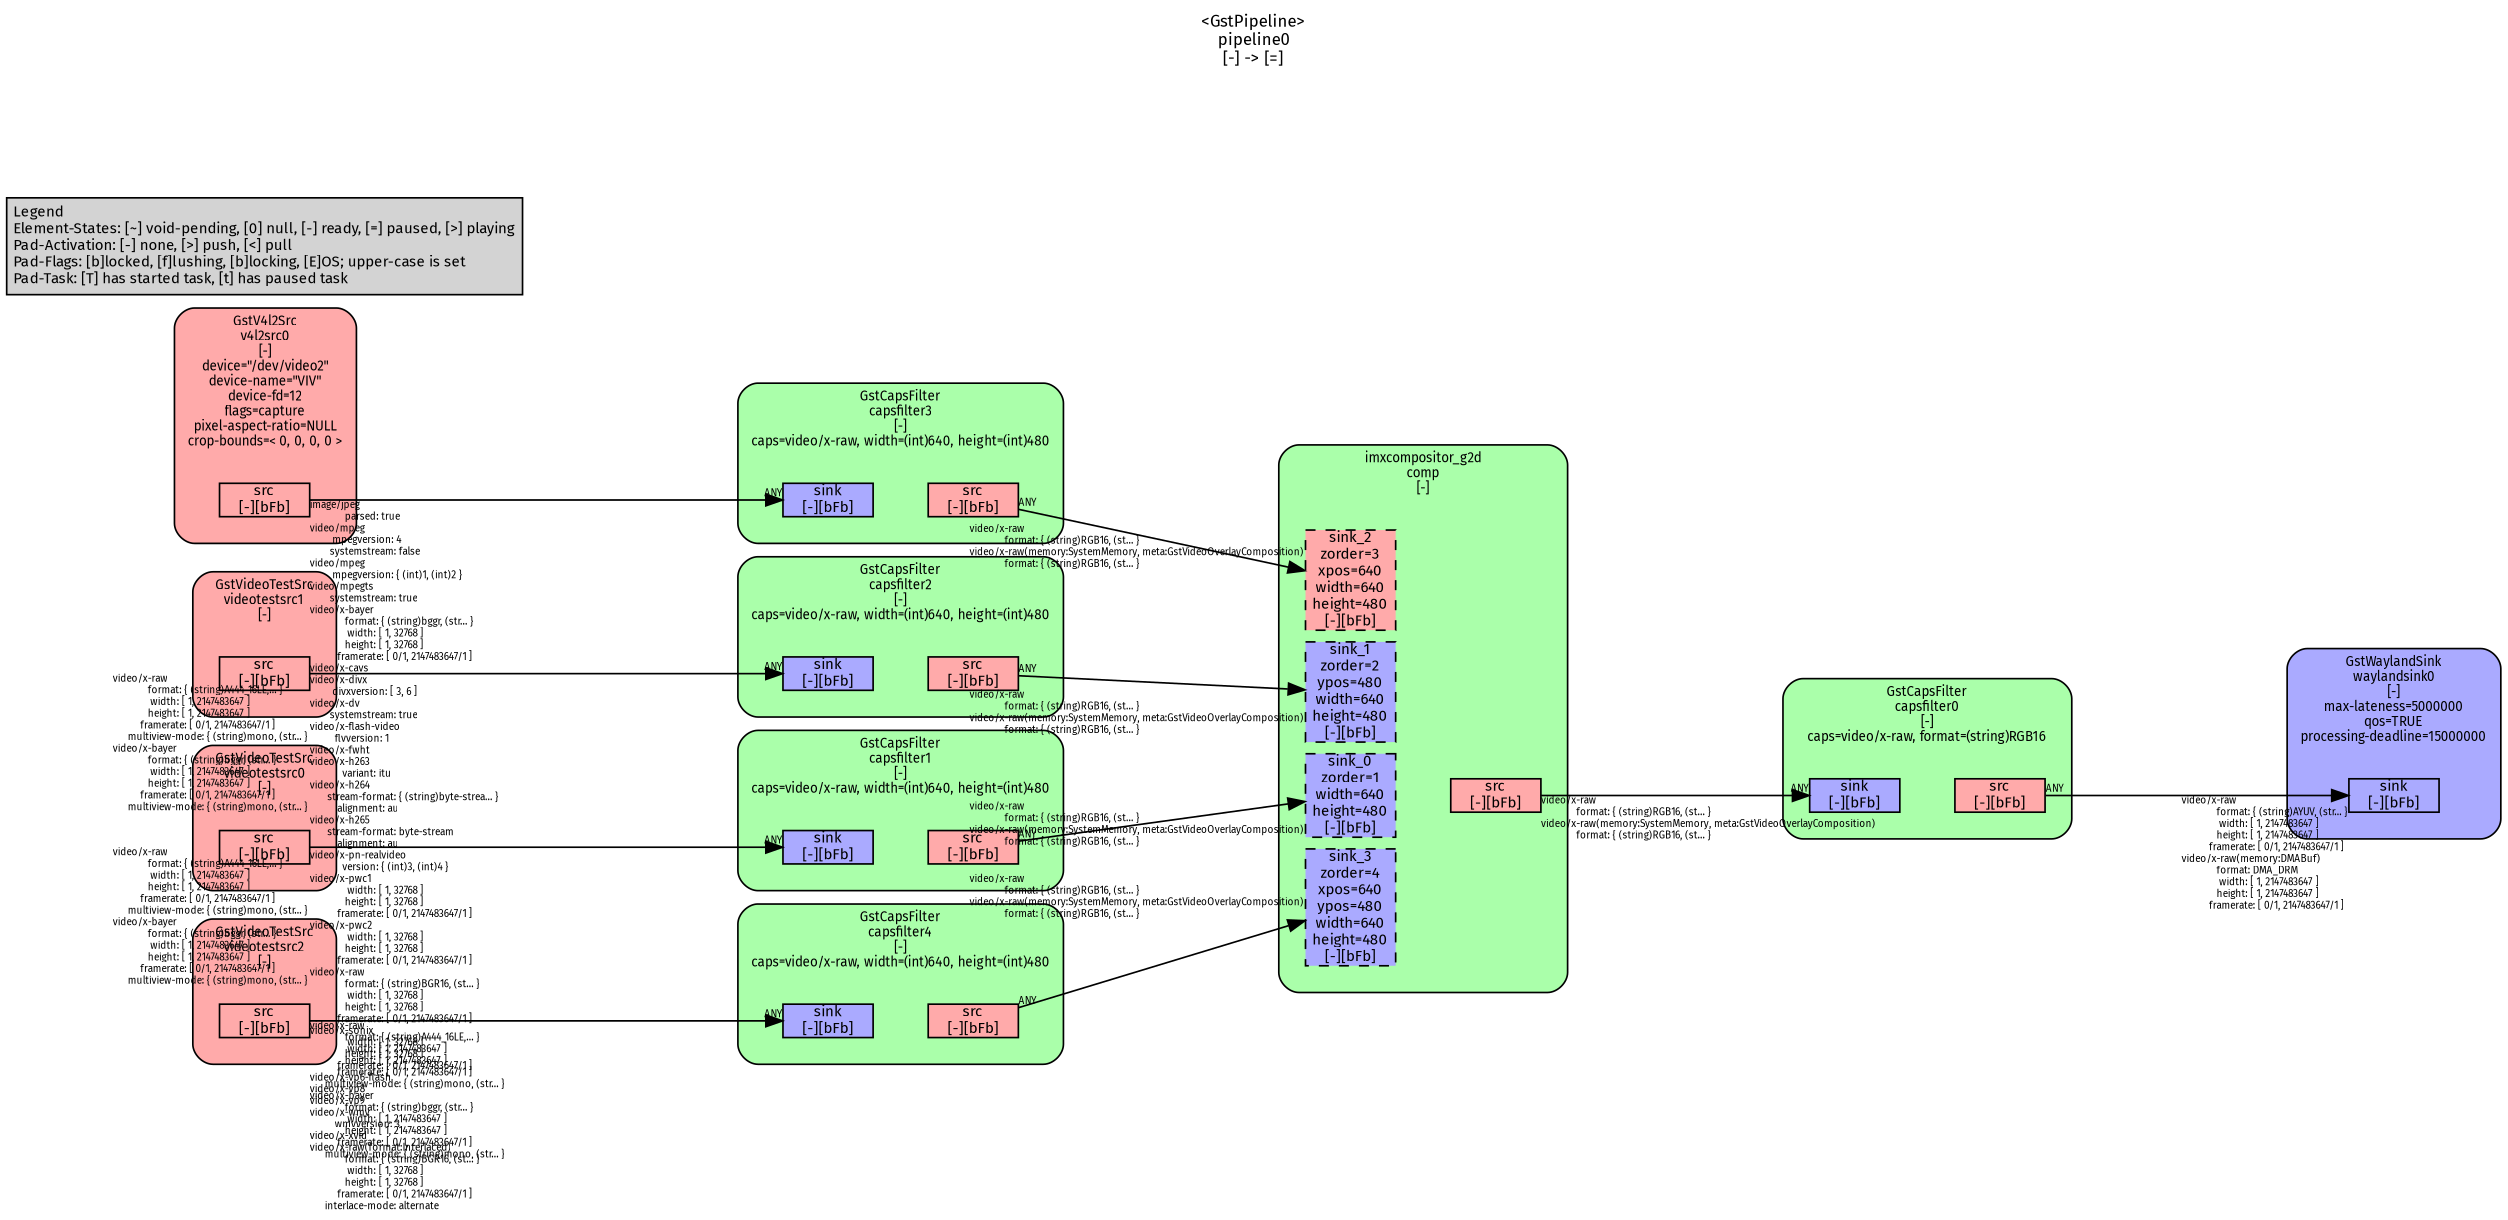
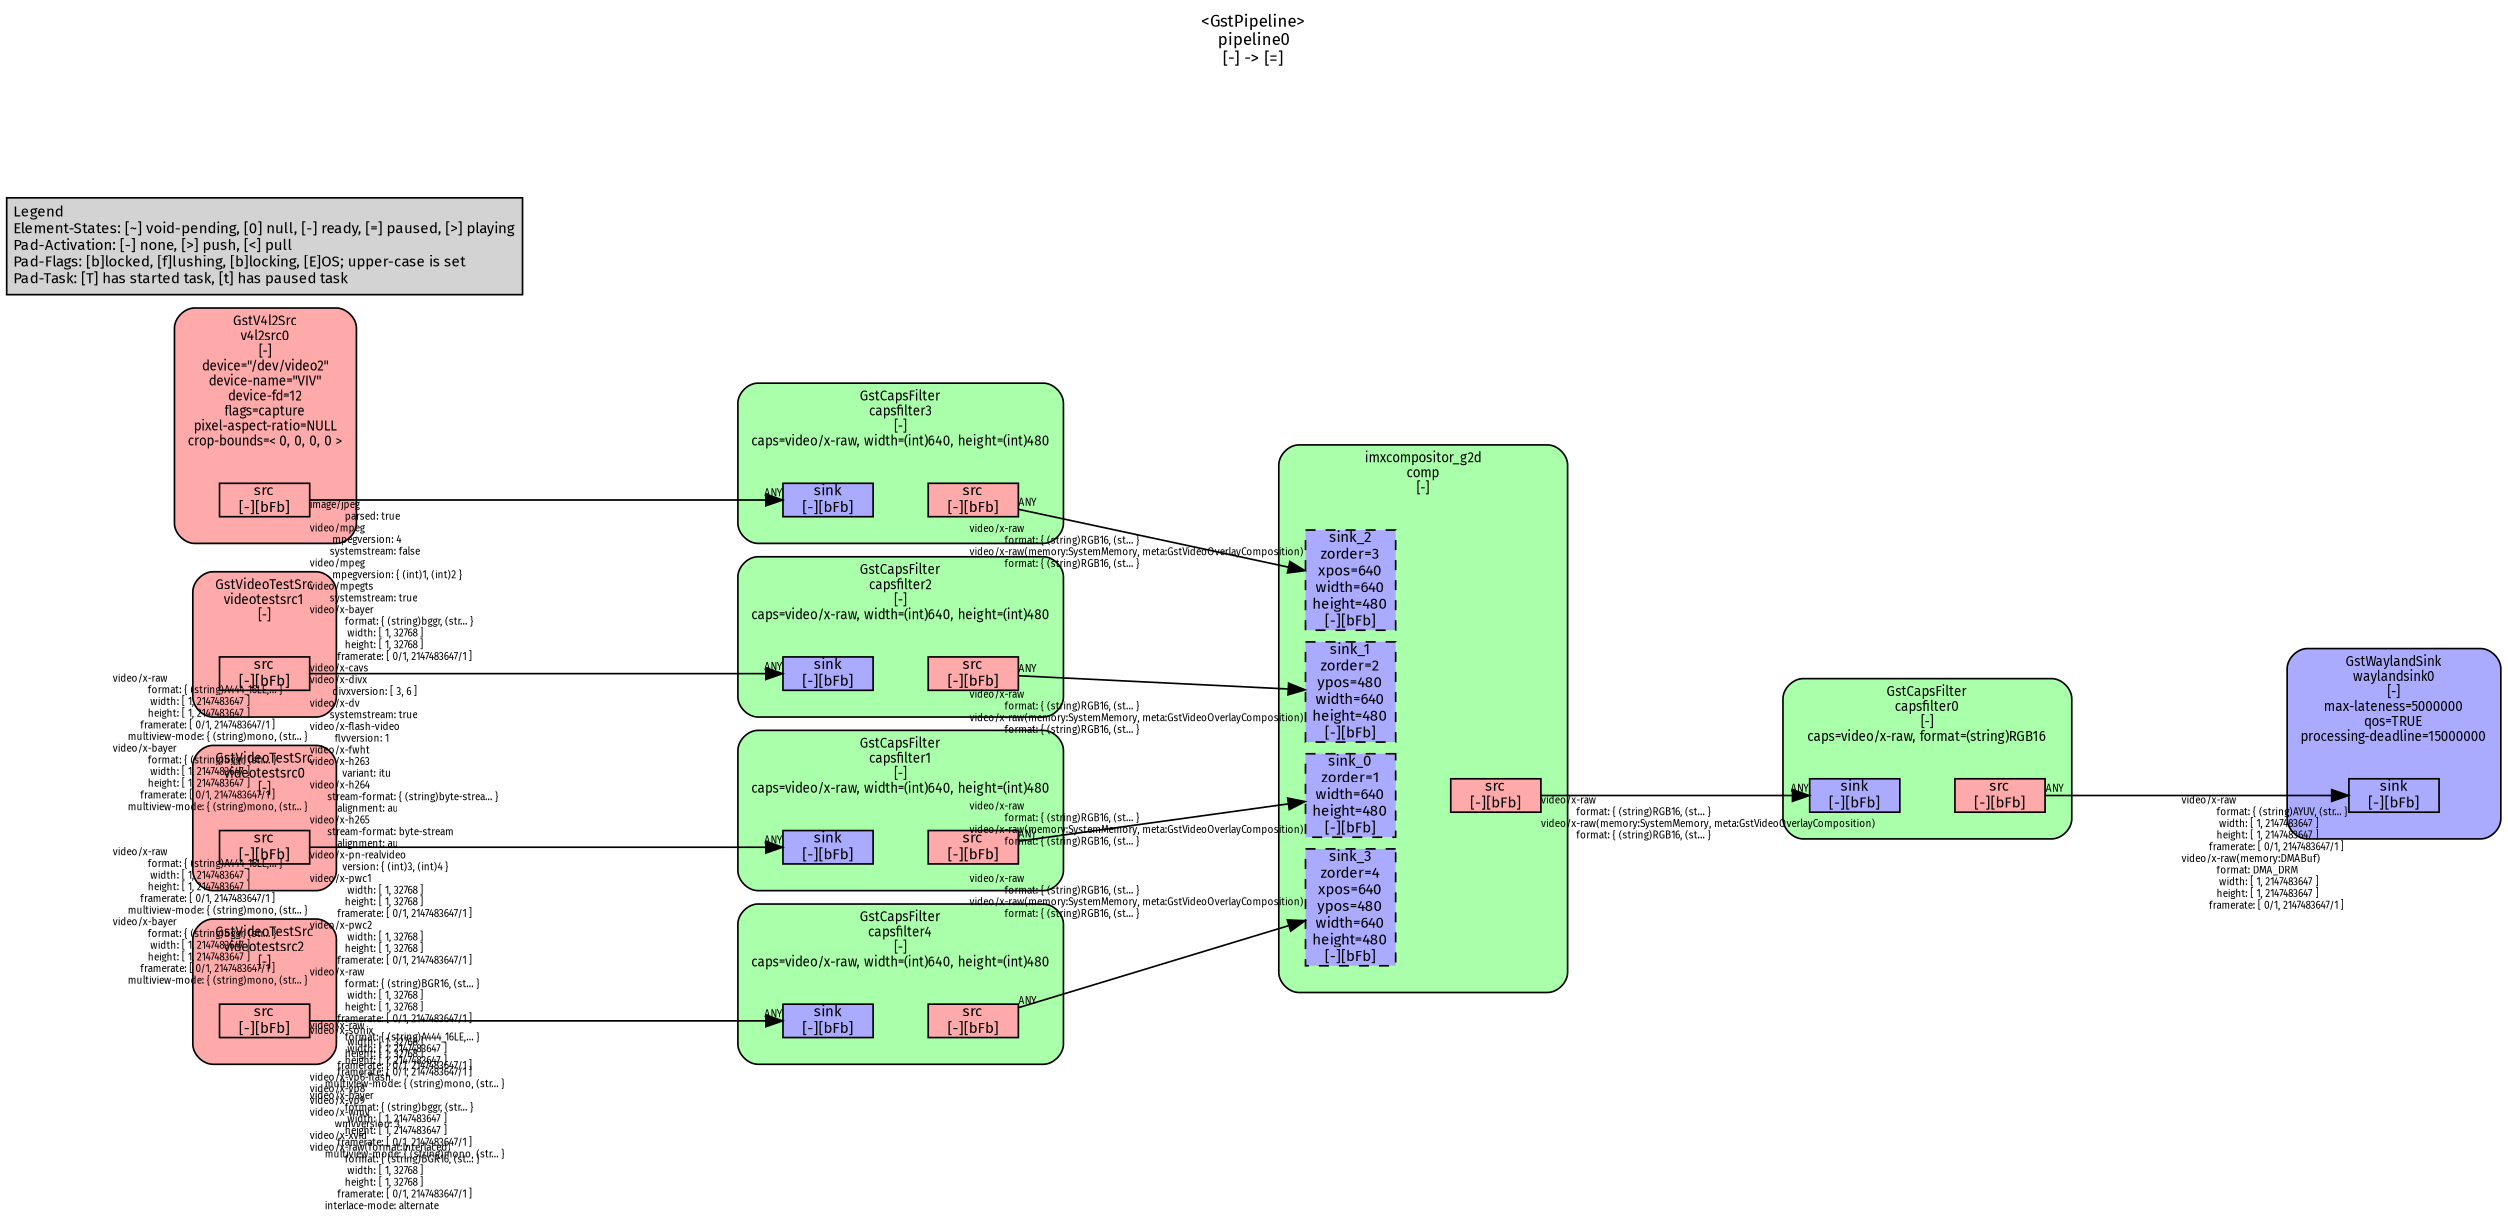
(1351, 580) -> (1351, 580)
